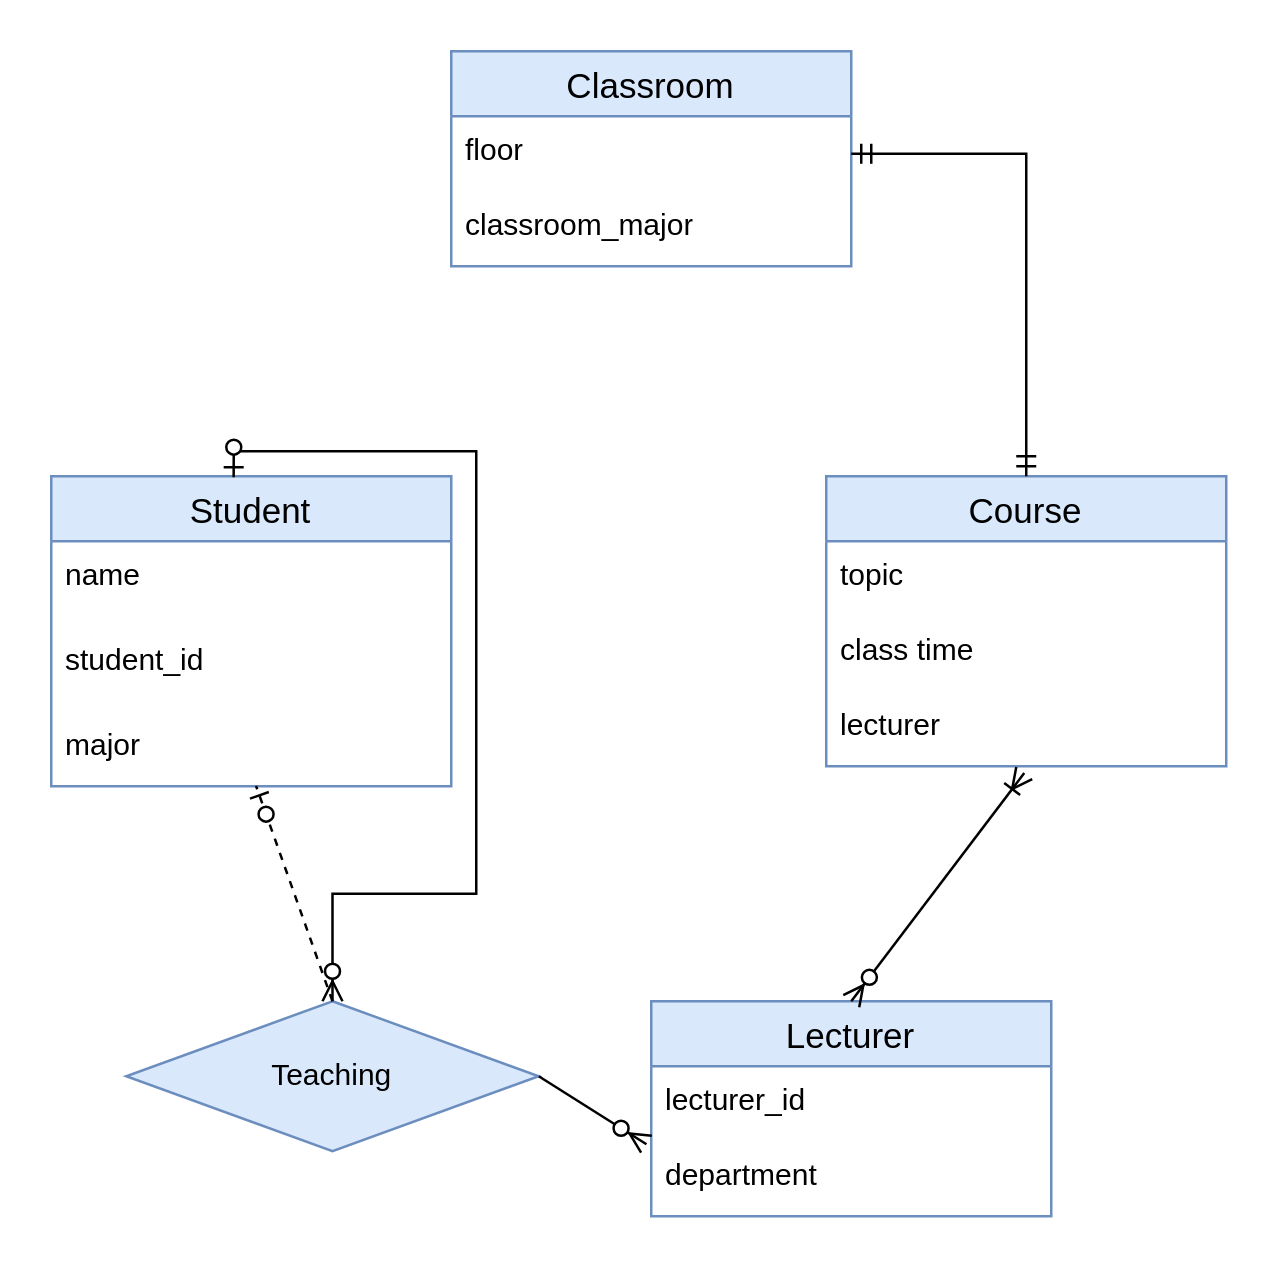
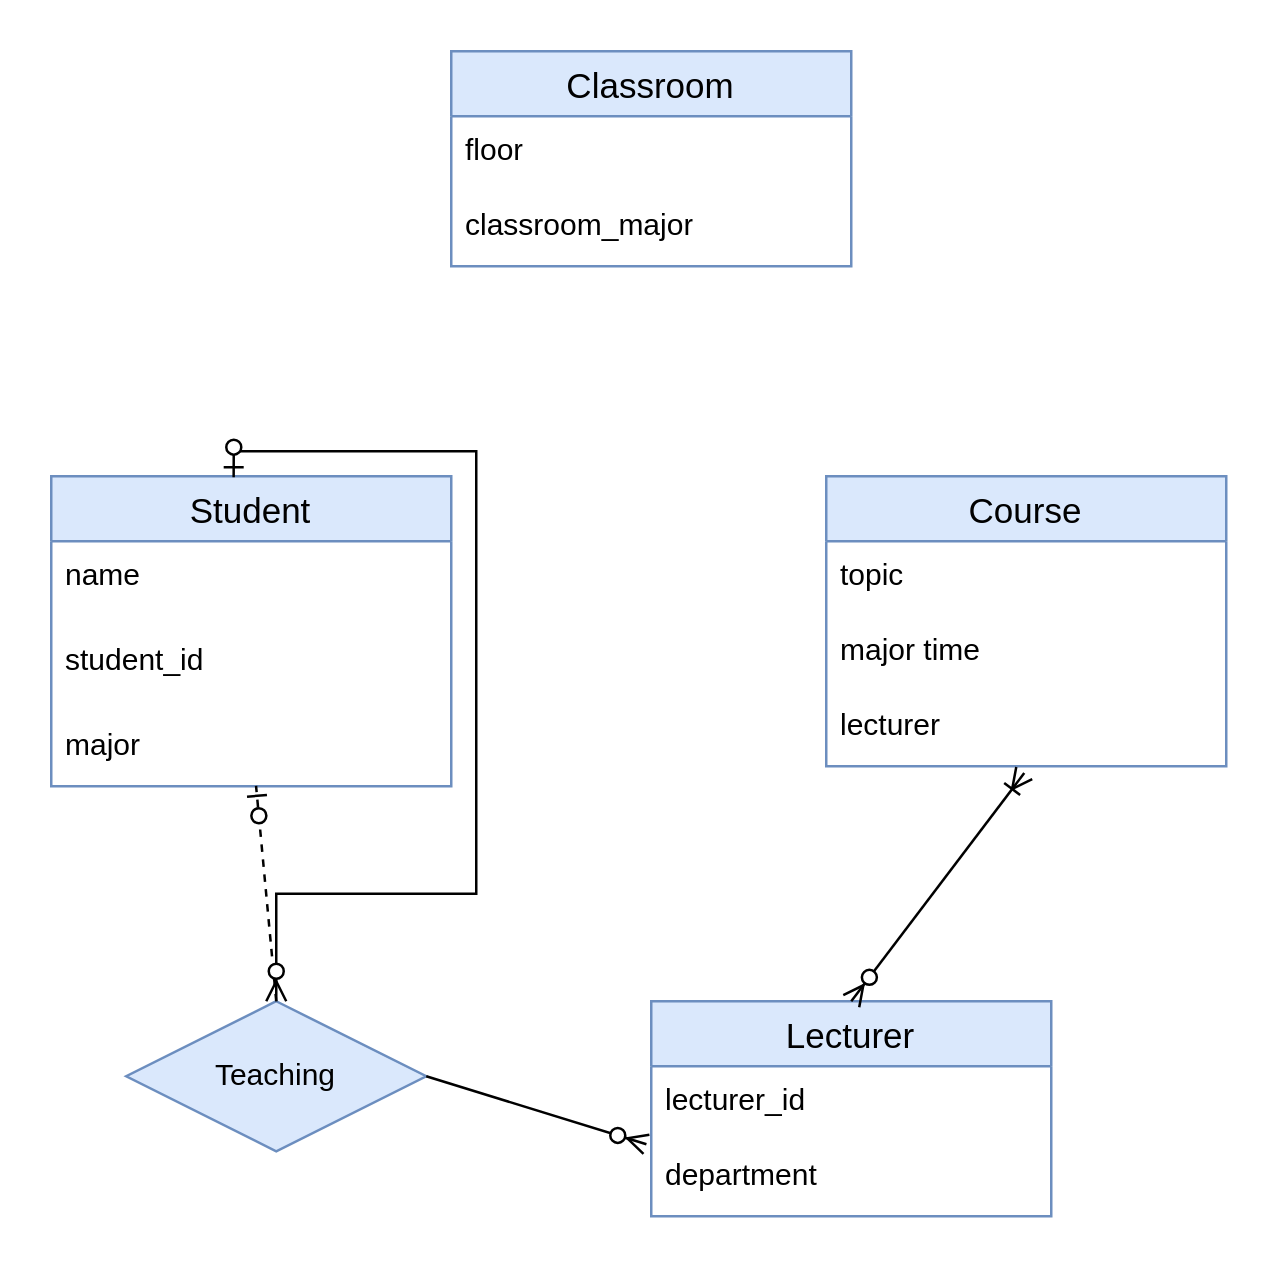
(1026, 229) -> none
(914, 652) -> (917, 652)
(333, 1076) -> (276, 1076)
